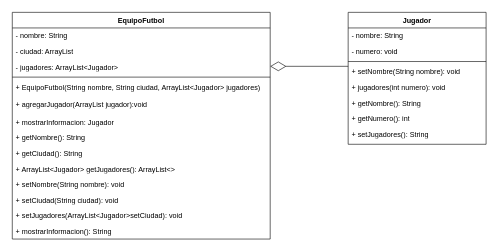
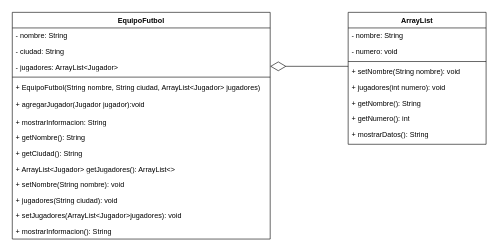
(417, 21) -> (417, 21)
(50, 52) -> (43, 52)
(92, 105) -> (89, 105)
(71, 123) -> (68, 123)
(397, 135) -> (397, 135)
(73, 201) -> (74, 201)
(109, 216) -> (110, 216)
